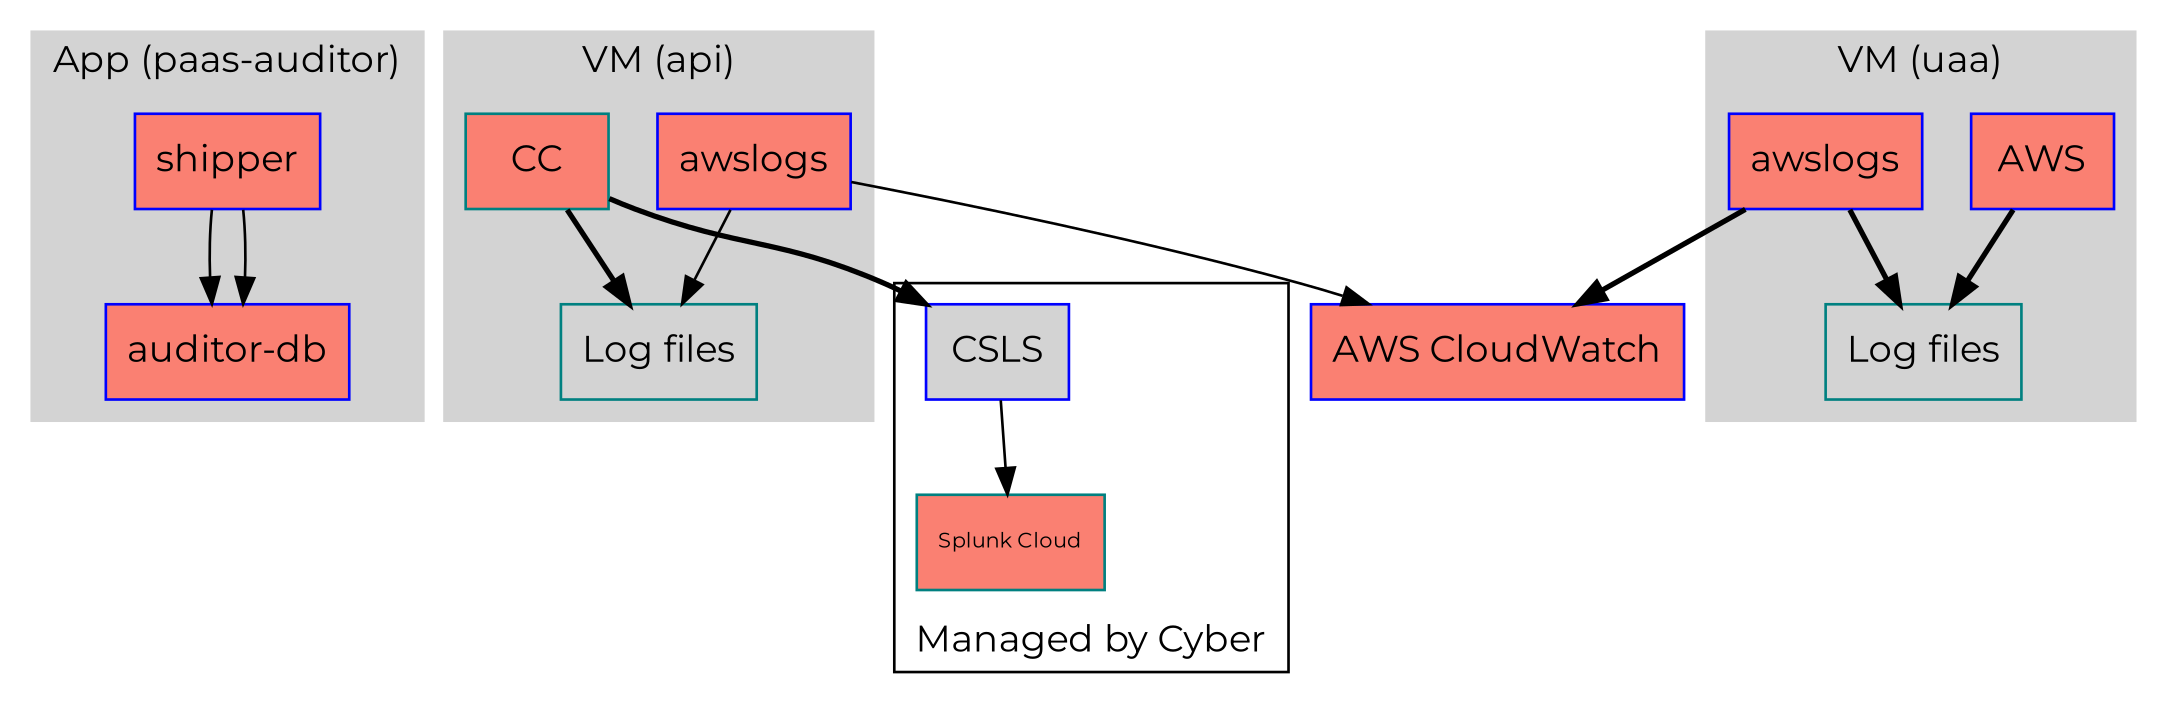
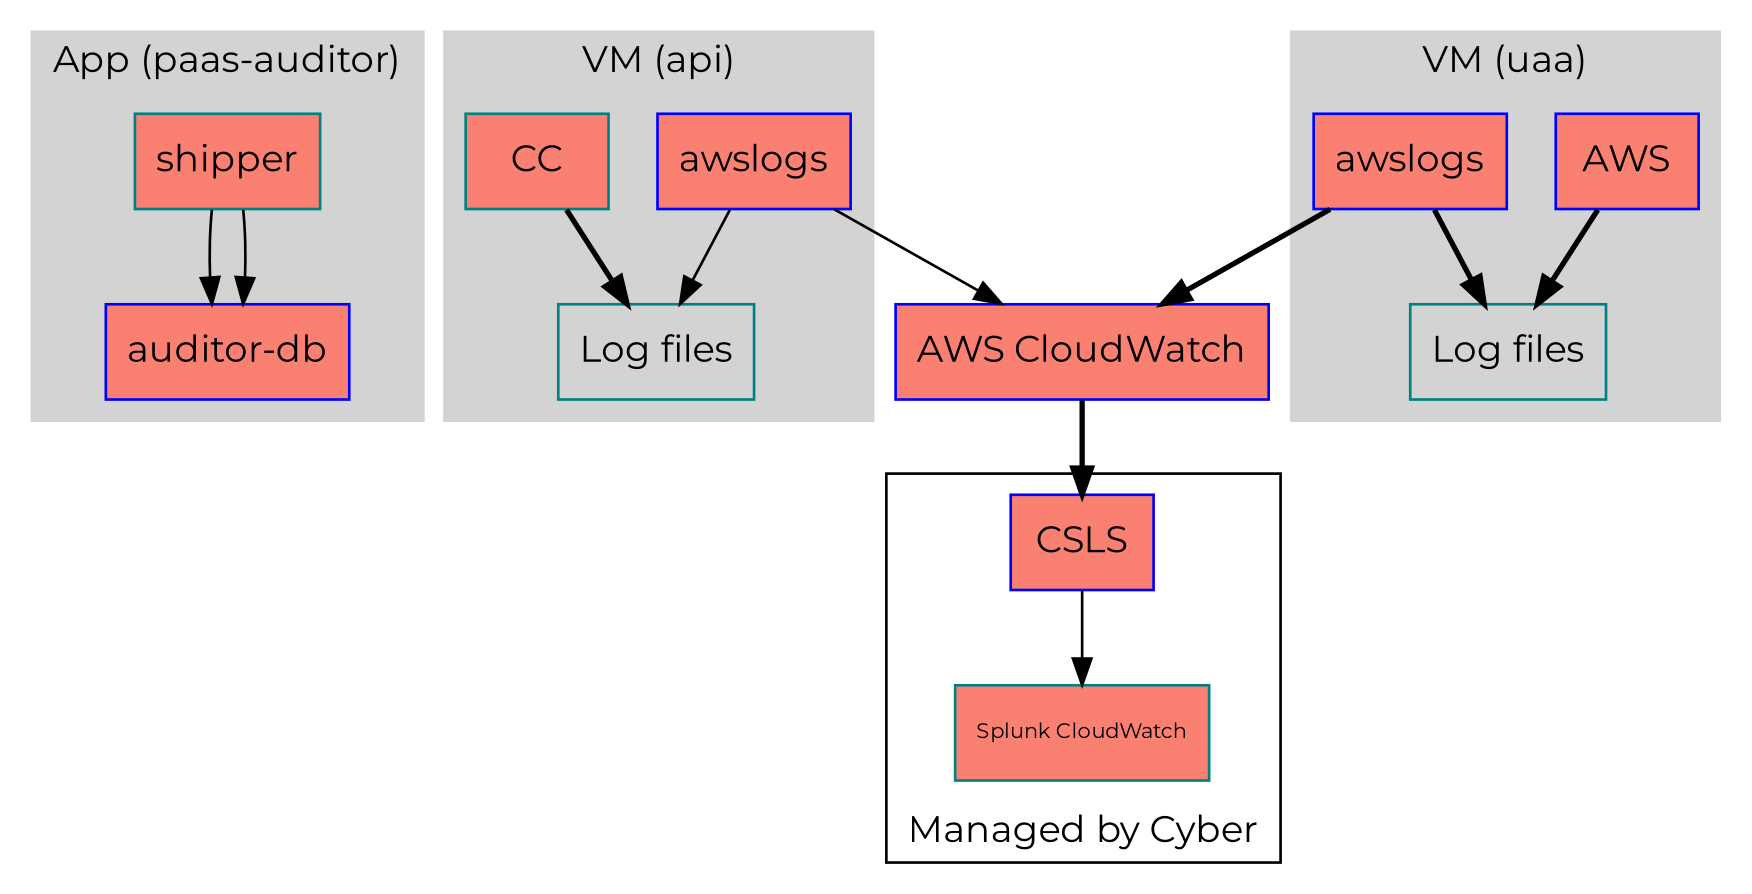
(228, 161) -> (228, 161)
(756, 243) -> (1082, 434)
(997, 352) -> (1082, 542)
(1011, 542) -> (1082, 733)
